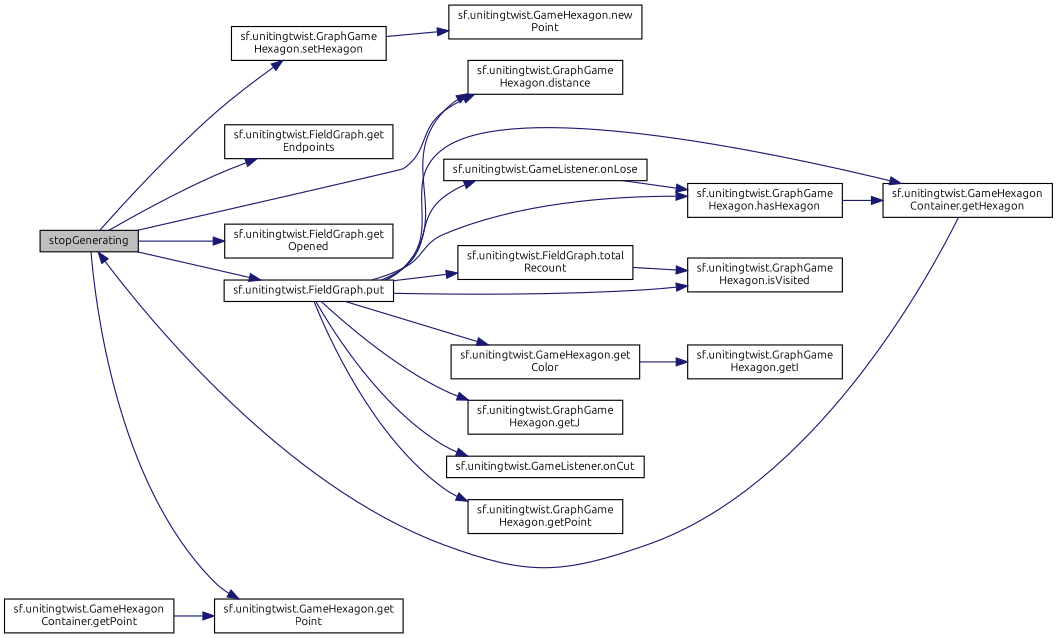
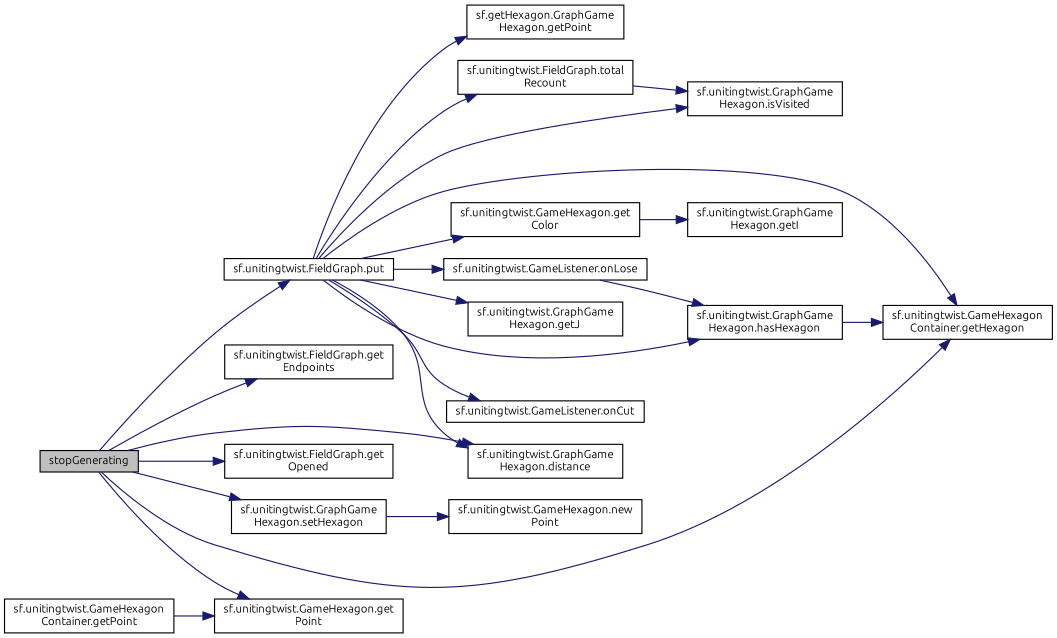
(545, 517) -> (545, 22)
(553, 567) -> (541, 574)
